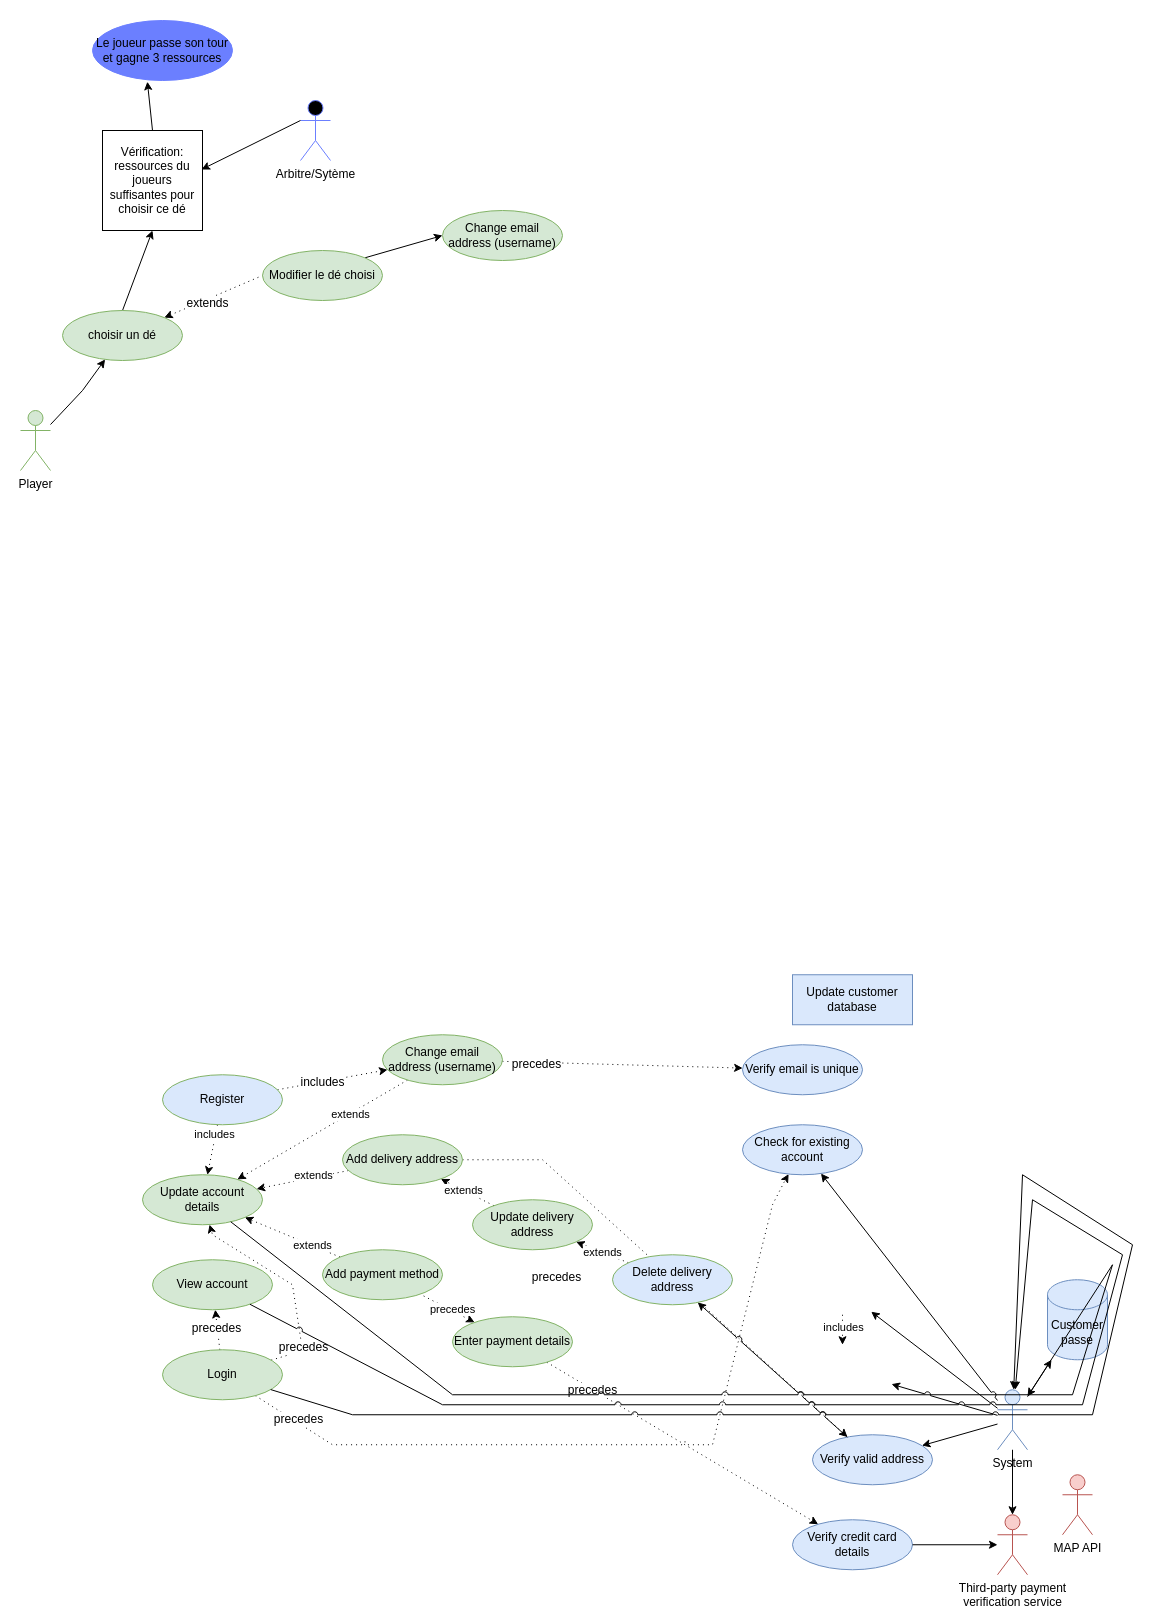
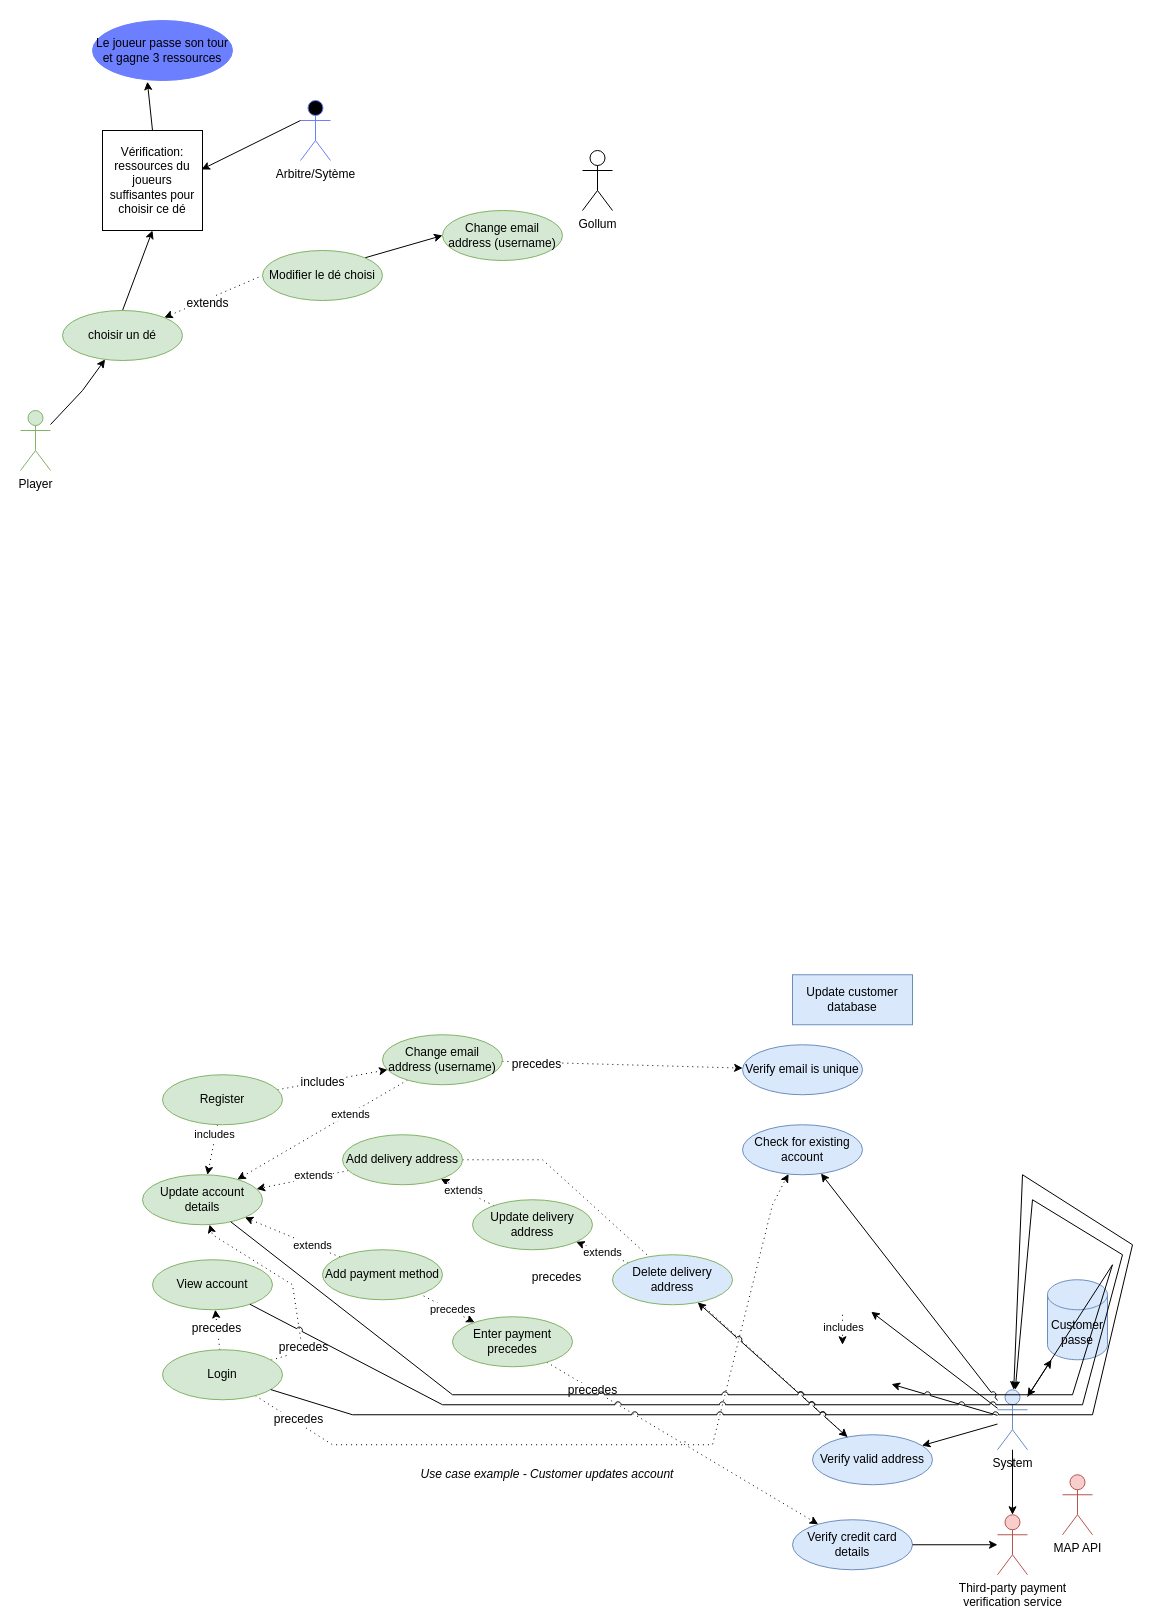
none -> (598, 181)
(223, 1100) -> (223, 1100)
(513, 1342) -> (513, 1342)
none -> (548, 1475)
